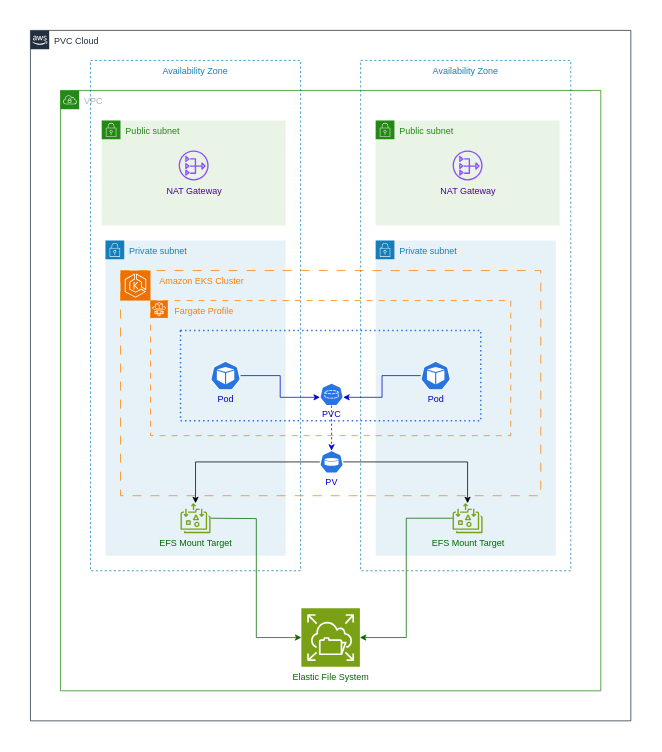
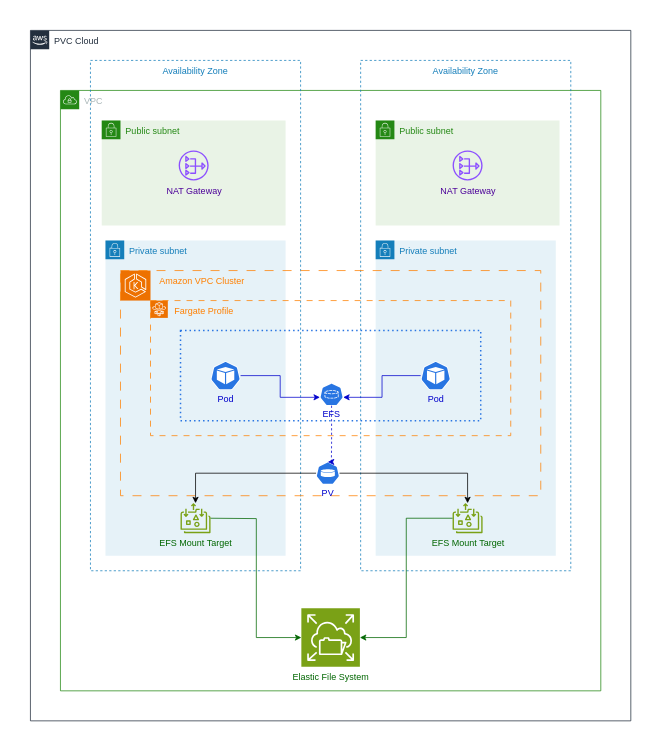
(201, 281) -> (201, 281)
(332, 415) -> (332, 415)
(331, 462) -> (328, 473)
